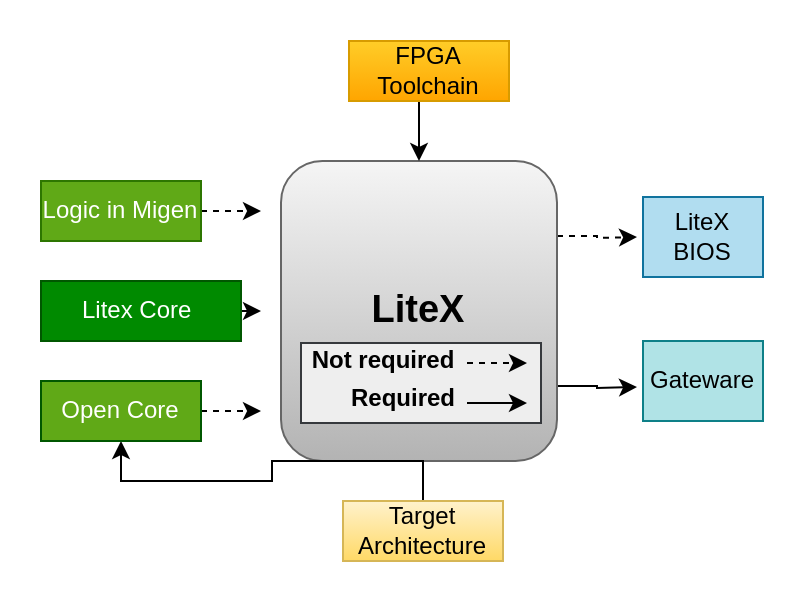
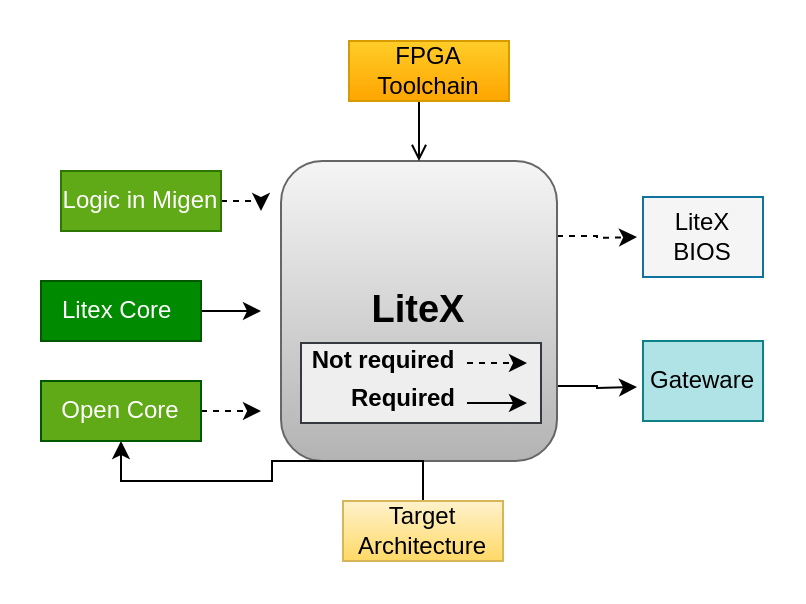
(419, 146) -> (419, 148)
(121, 211) -> (141, 201)
(703, 237) -> (703, 237)
(141, 311) -> (121, 311)
